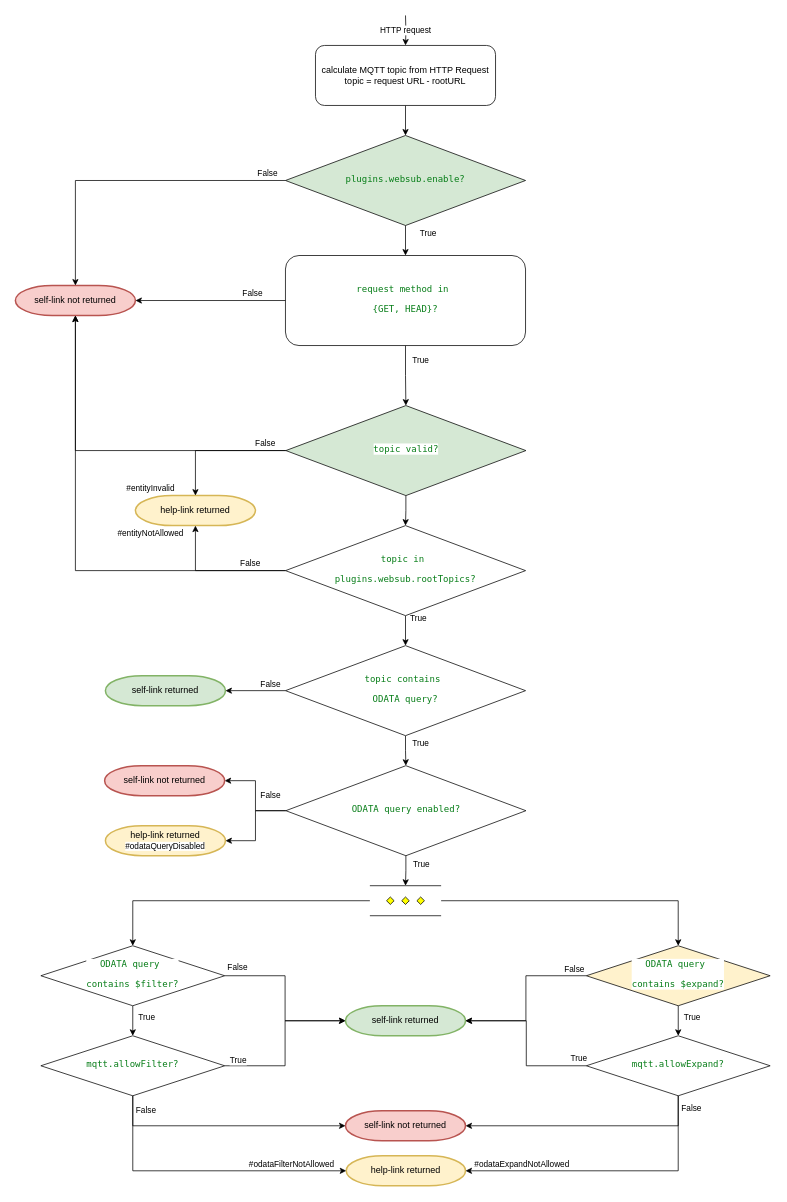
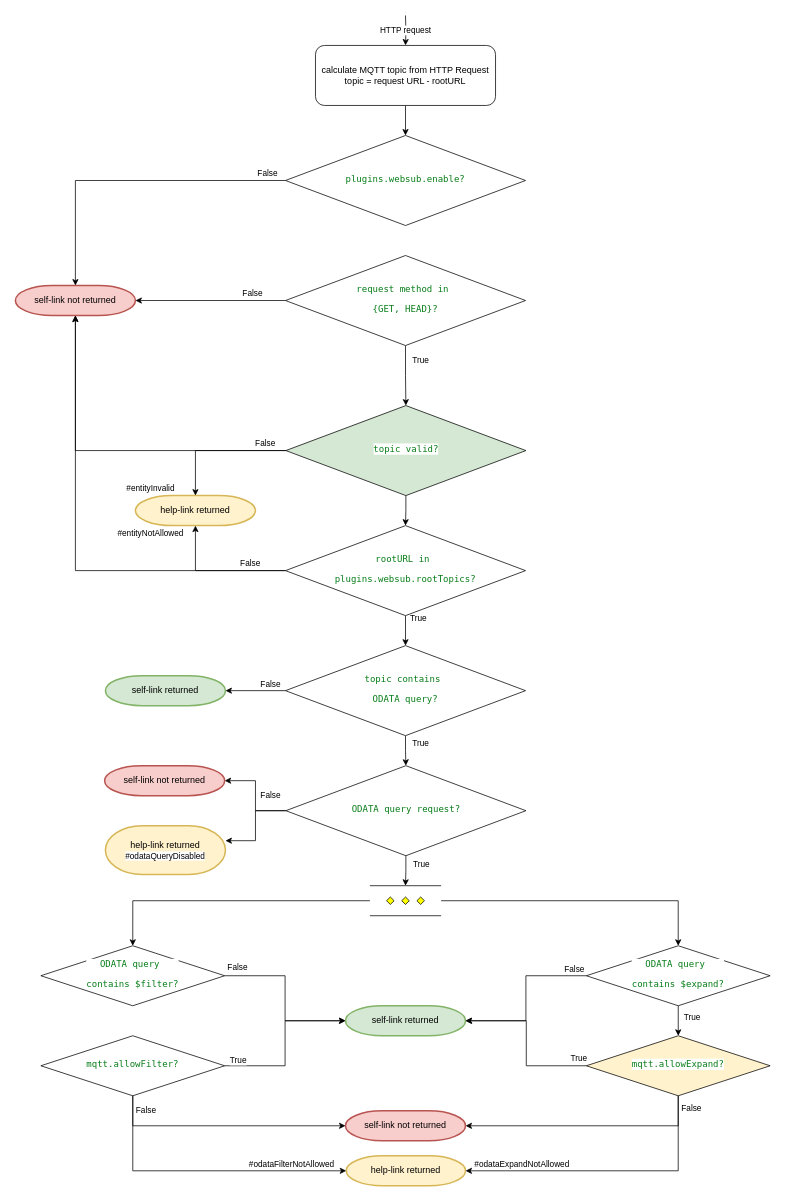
(405, 180) -> (405, 180)
(405, 237) -> none
(405, 300) -> (405, 300)
(405, 569) -> (405, 569)
(406, 809) -> (406, 809)
(165, 840) -> (165, 850)
(678, 975) -> (678, 975)
(133, 1017) -> none
(678, 1065) -> (678, 1065)
